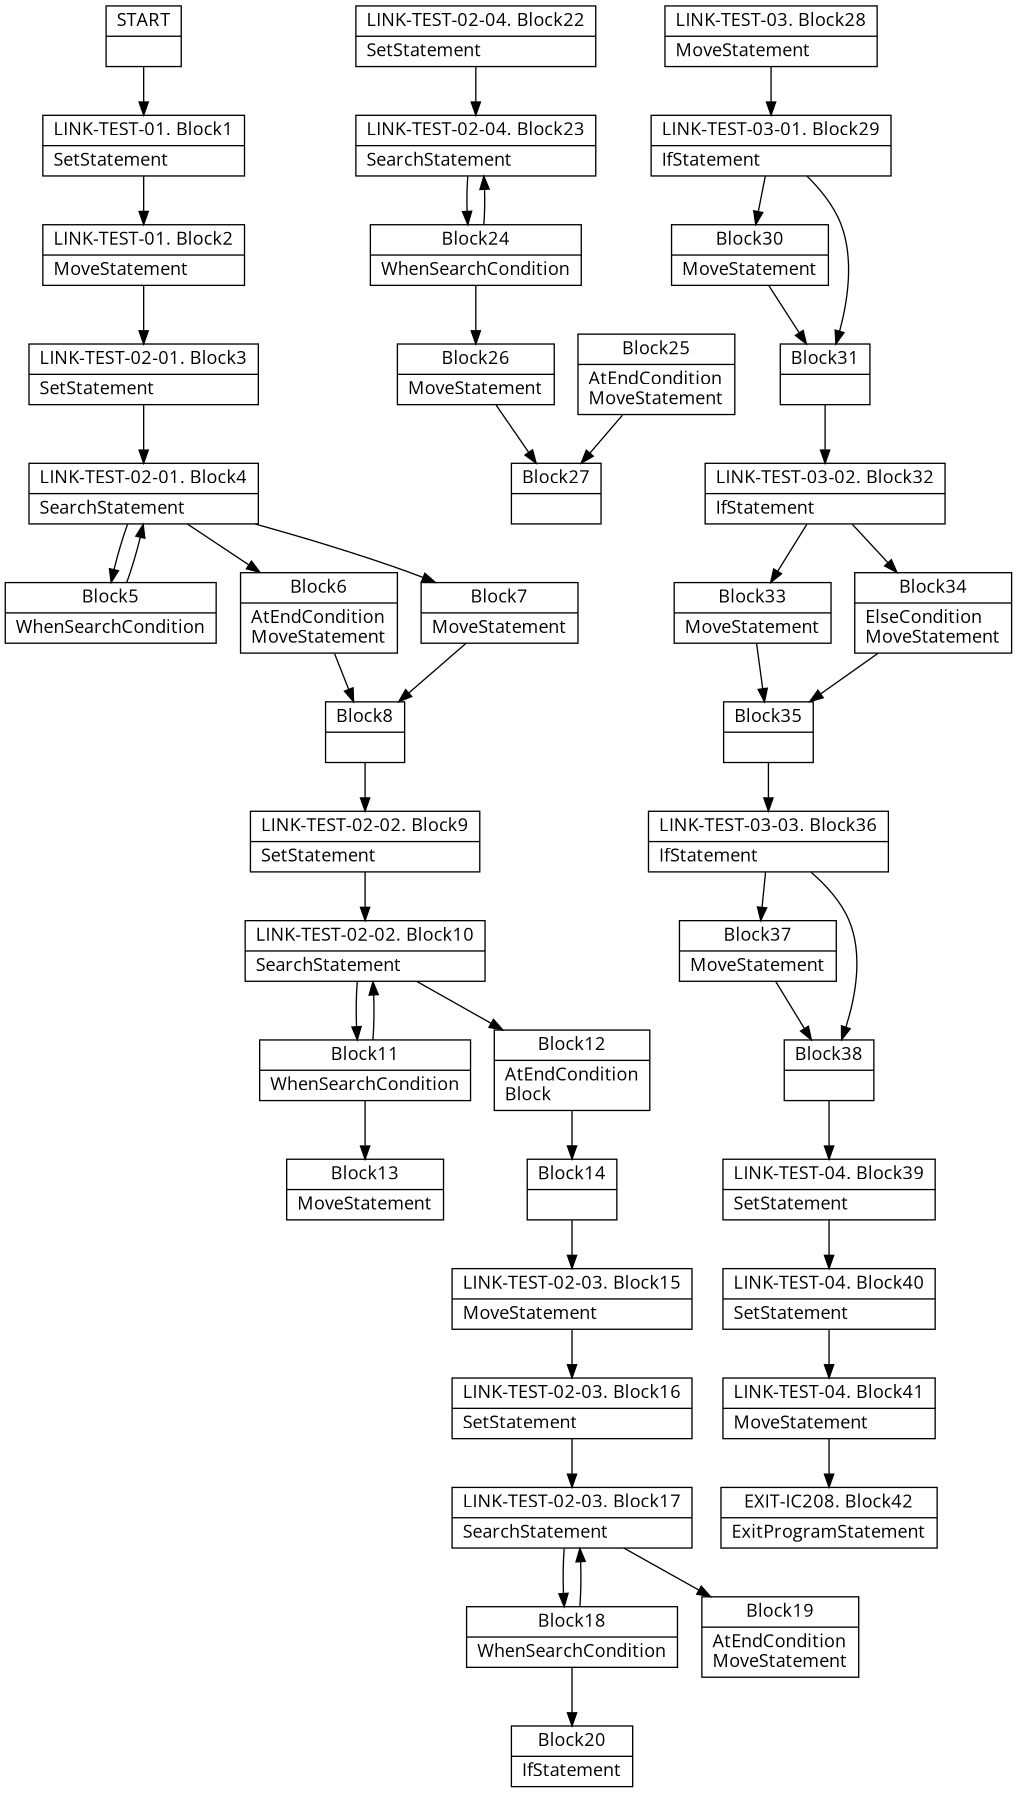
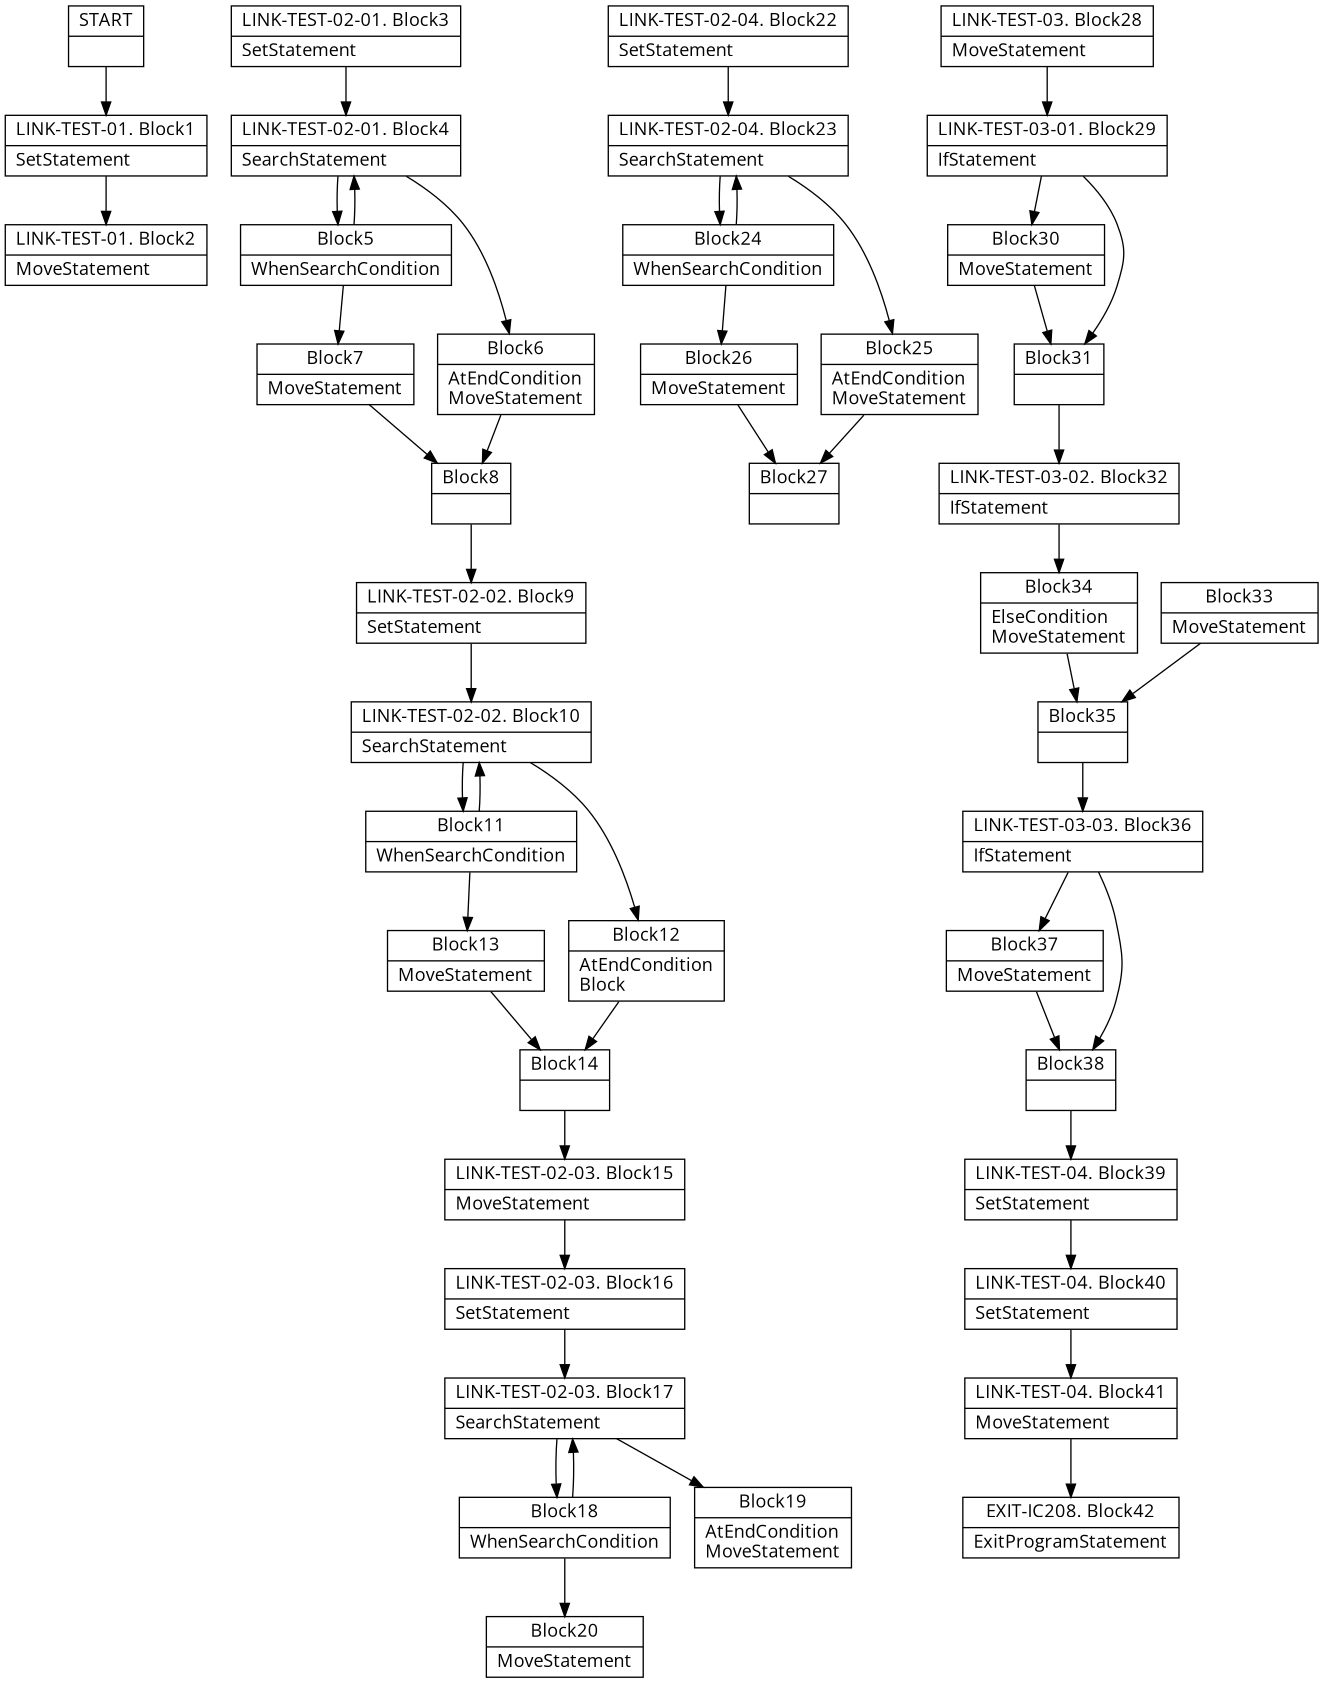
none -> (855, 237)
(144, 308) -> none
(792, 548) -> none
(340, 549) -> (341, 308)
none -> (511, 1015)
(572, 1771) -> (565, 1661)
